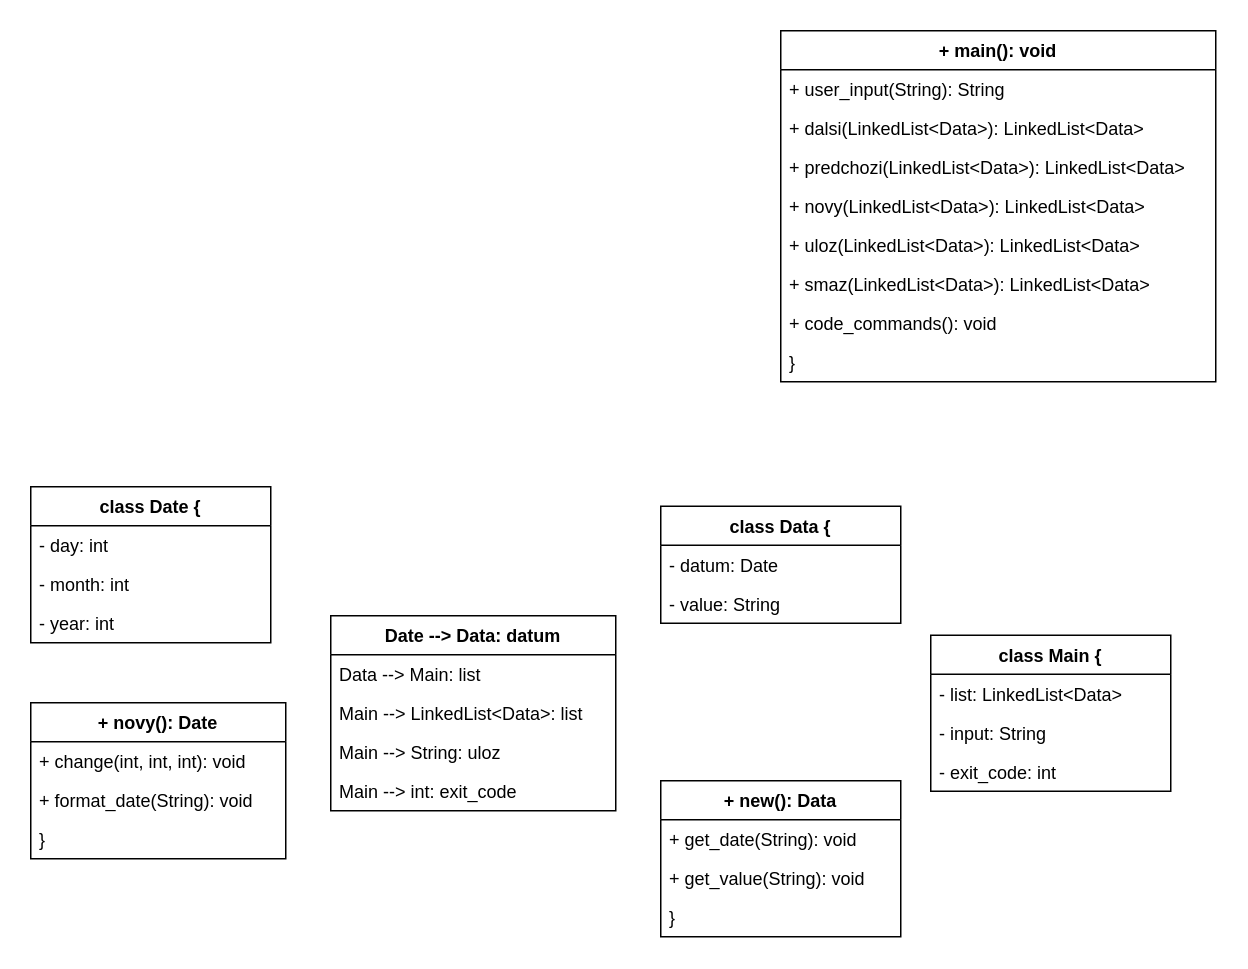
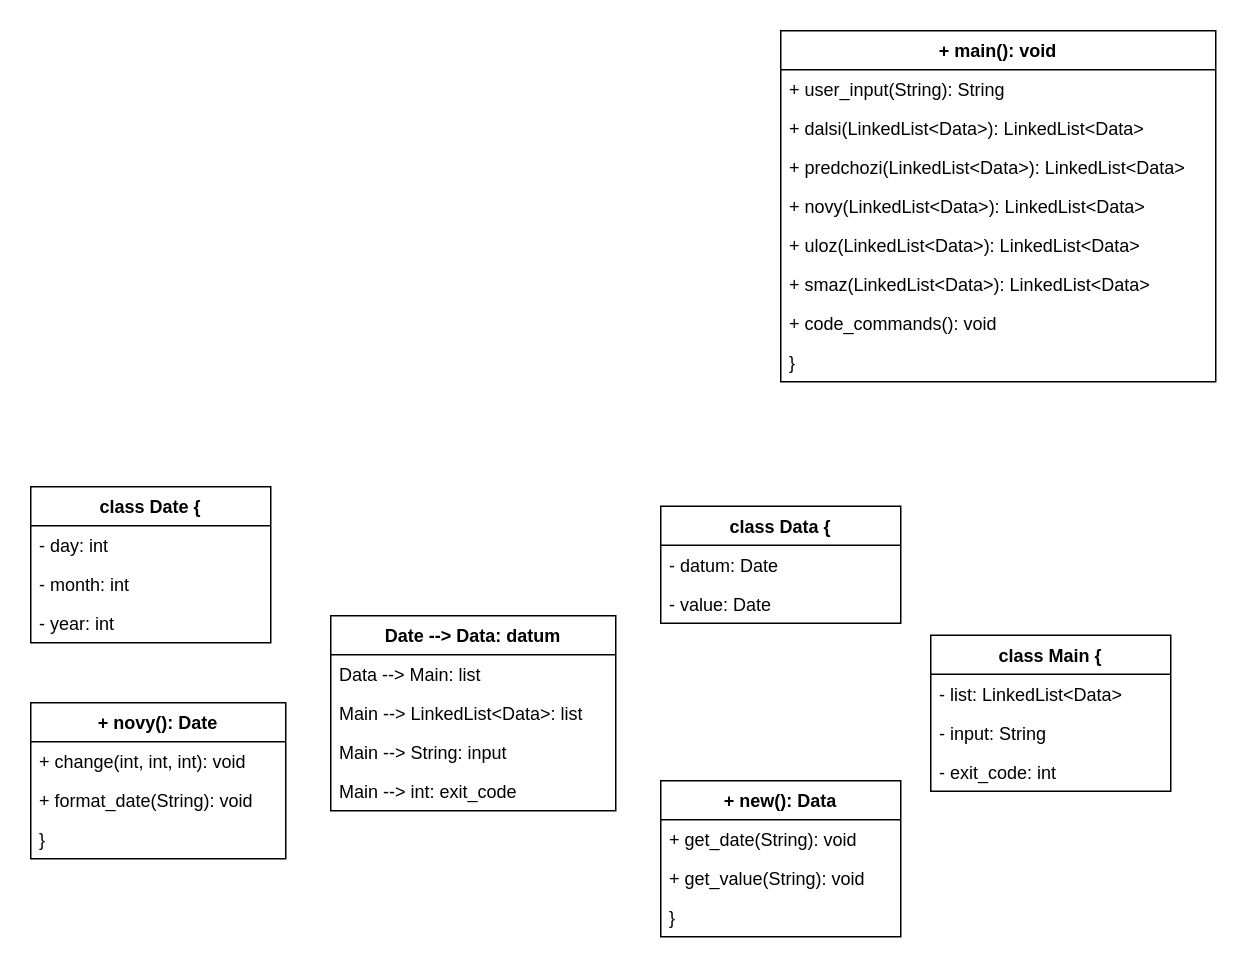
(733, 605) -> (725, 605)
(428, 753) -> (434, 753)
